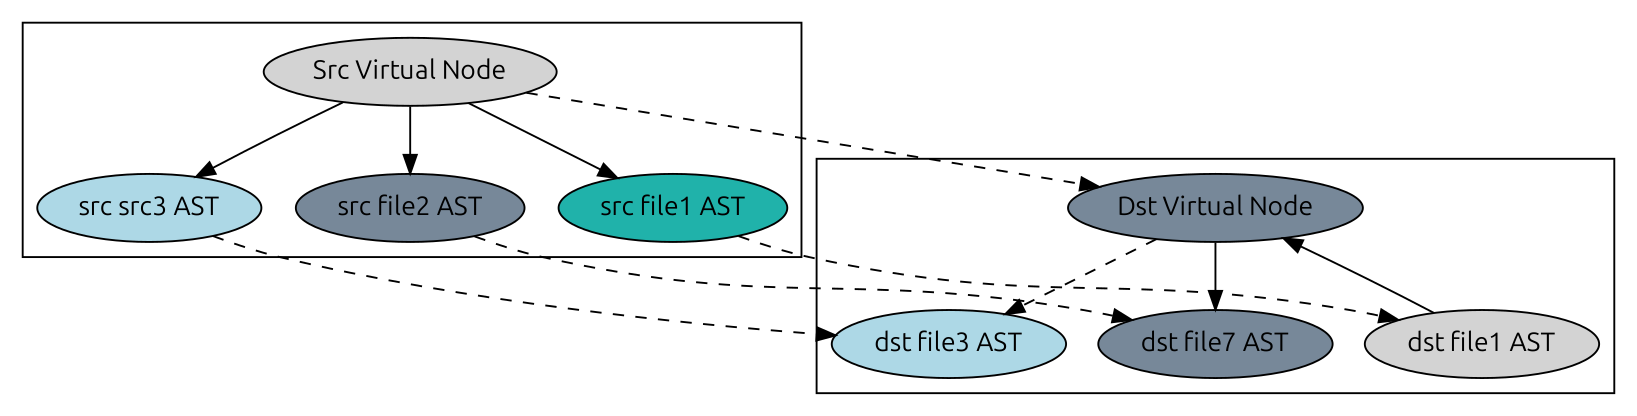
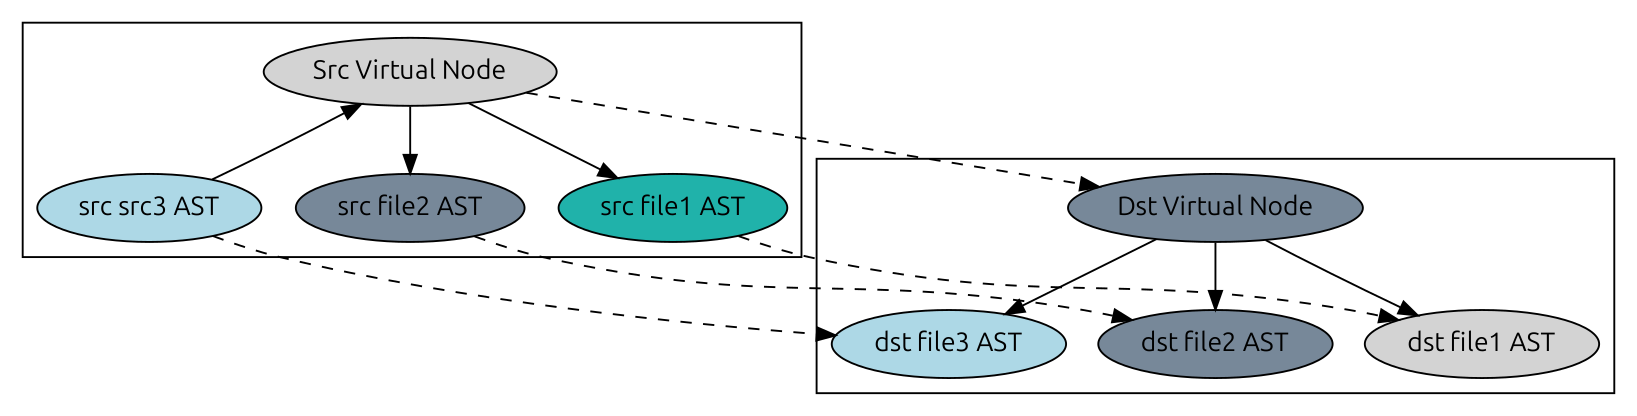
(277, 135) -> (279, 147)
(1089, 272) -> (1089, 272)
(1368, 279) -> (1333, 274)
(1215, 344) -> (1215, 344)
